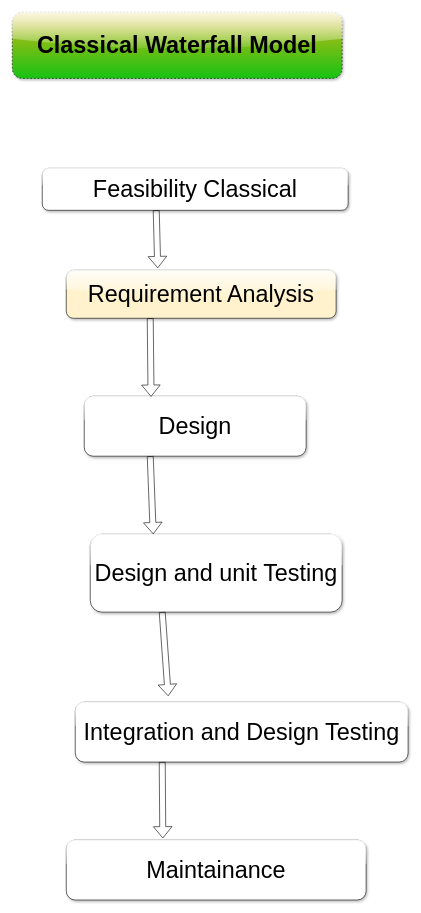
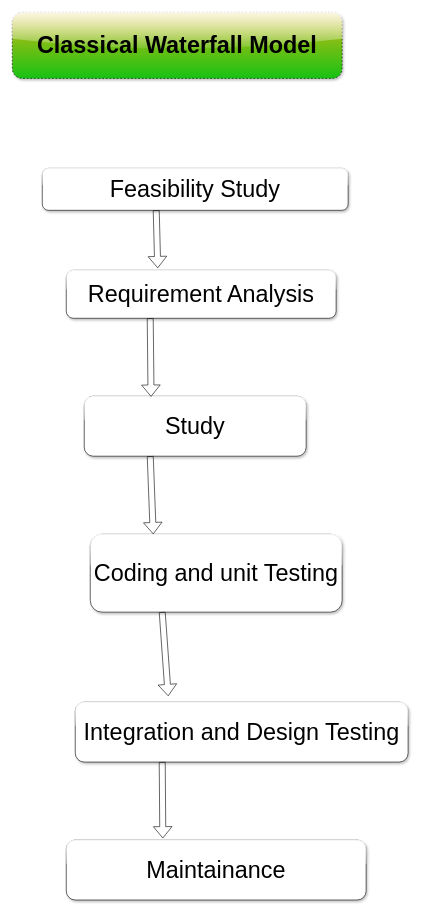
(195, 189) -> (195, 189)
(201, 294) -> (201, 294)
(195, 426) -> (195, 426)
(216, 573) -> (216, 573)
